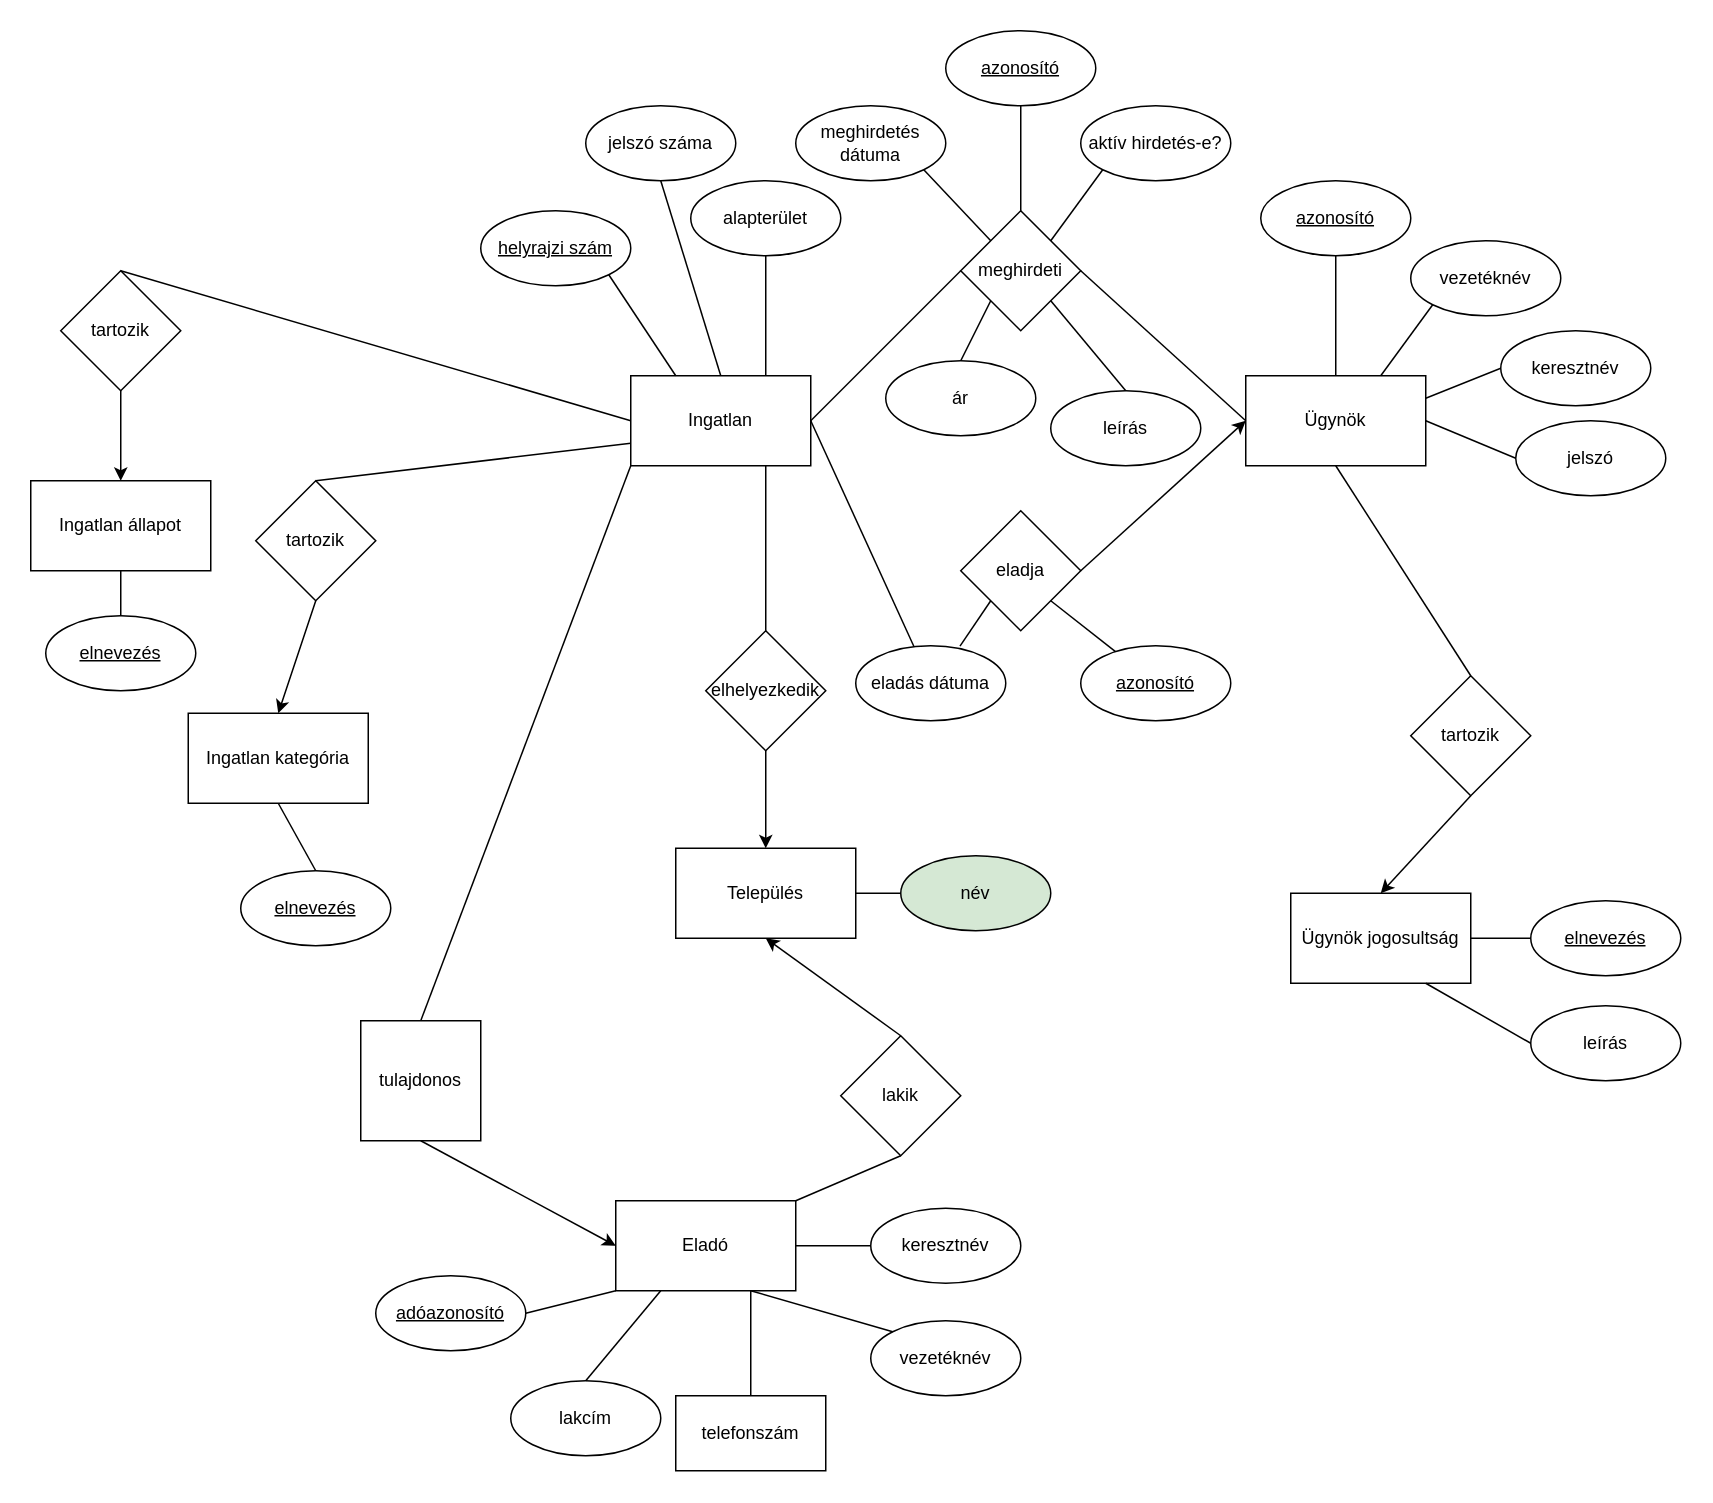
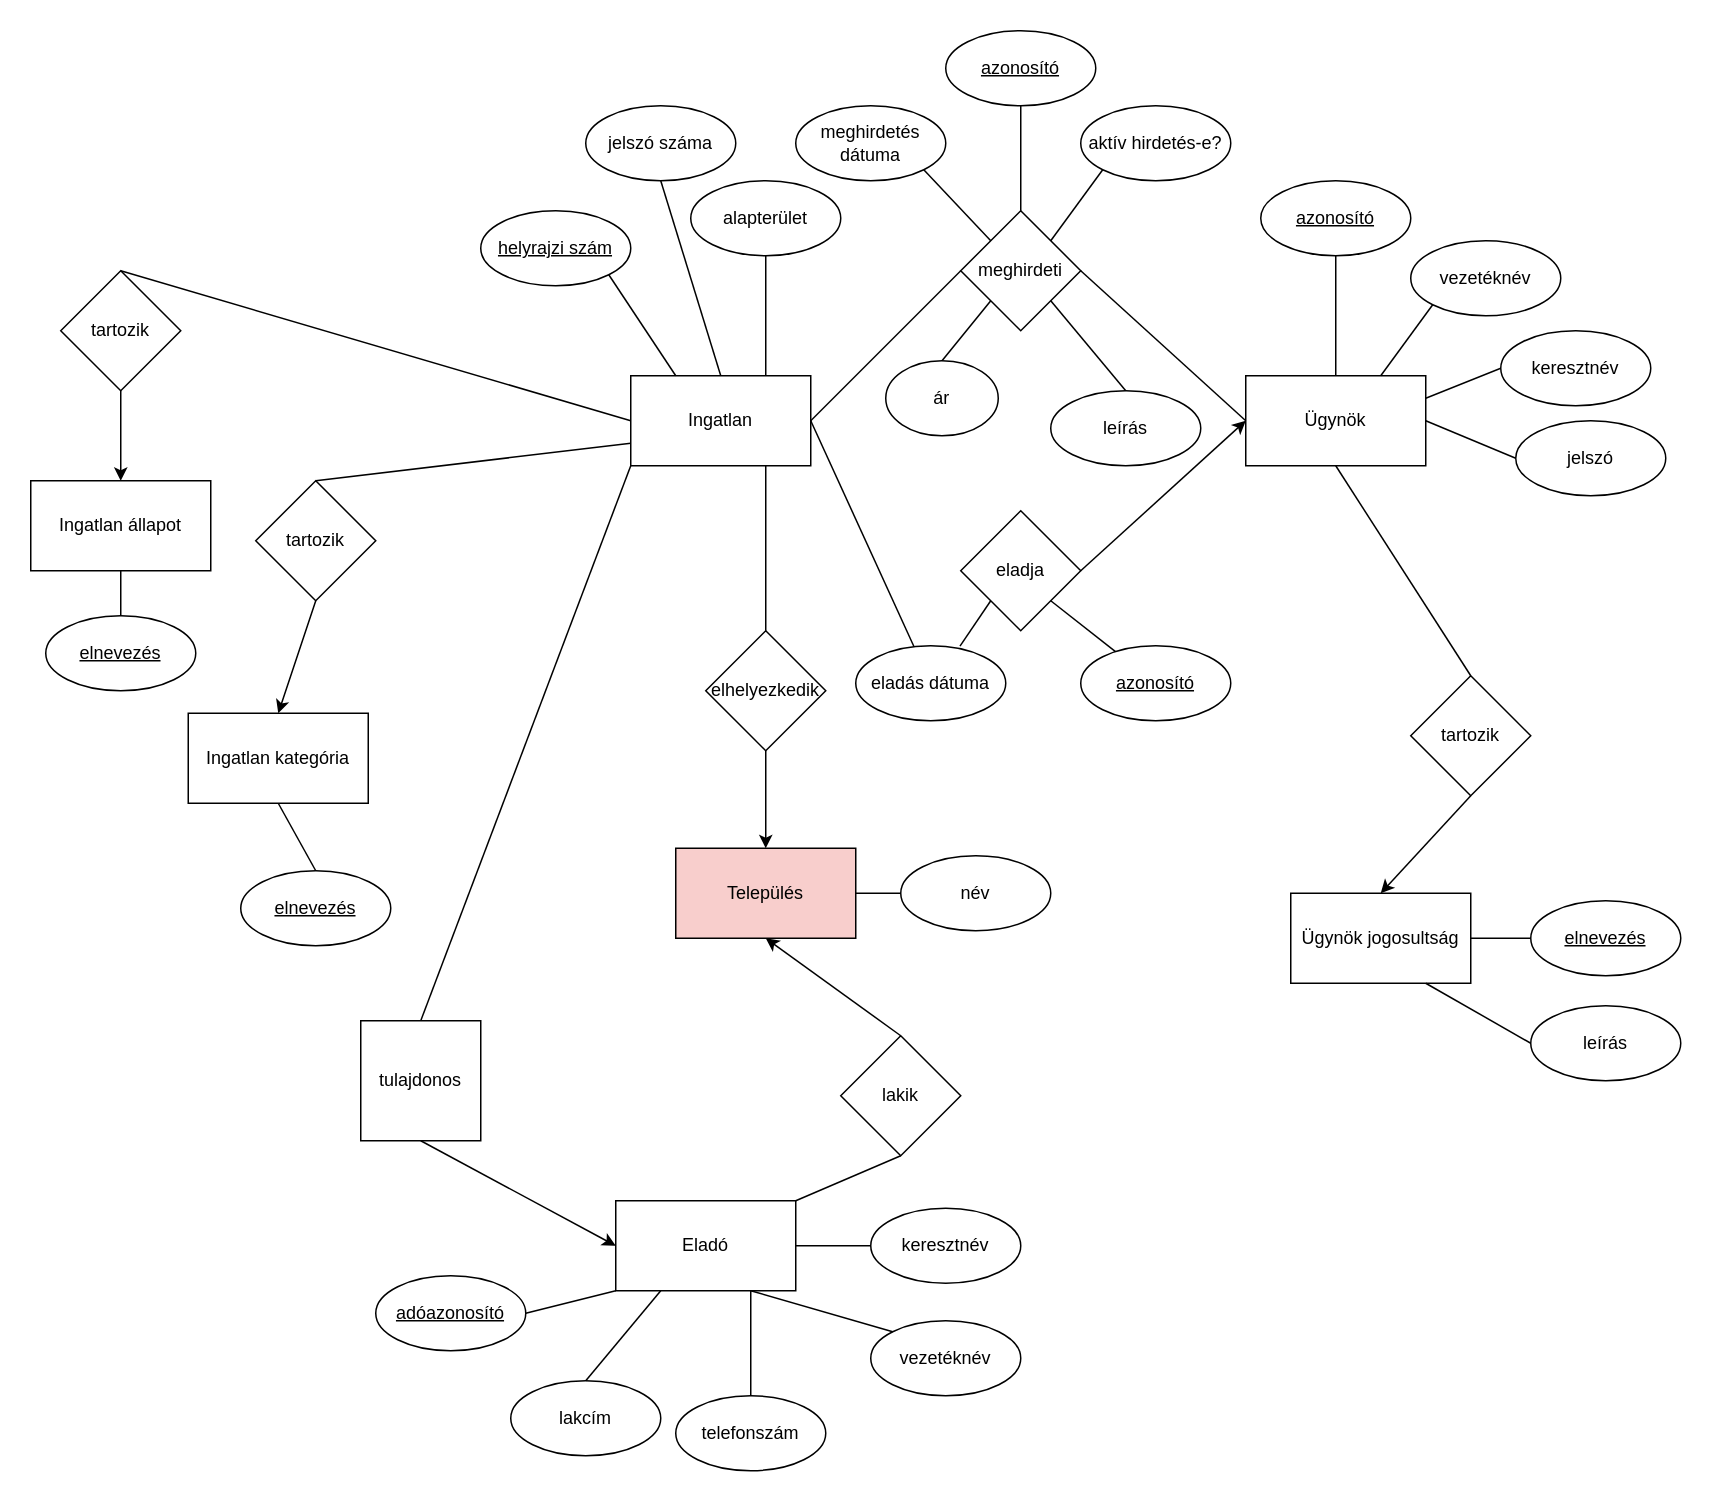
(961, 398) -> (942, 398)
(766, 893) -> (766, 893)
(976, 893) -> (976, 893)
(751, 1433) -> (751, 1433)
